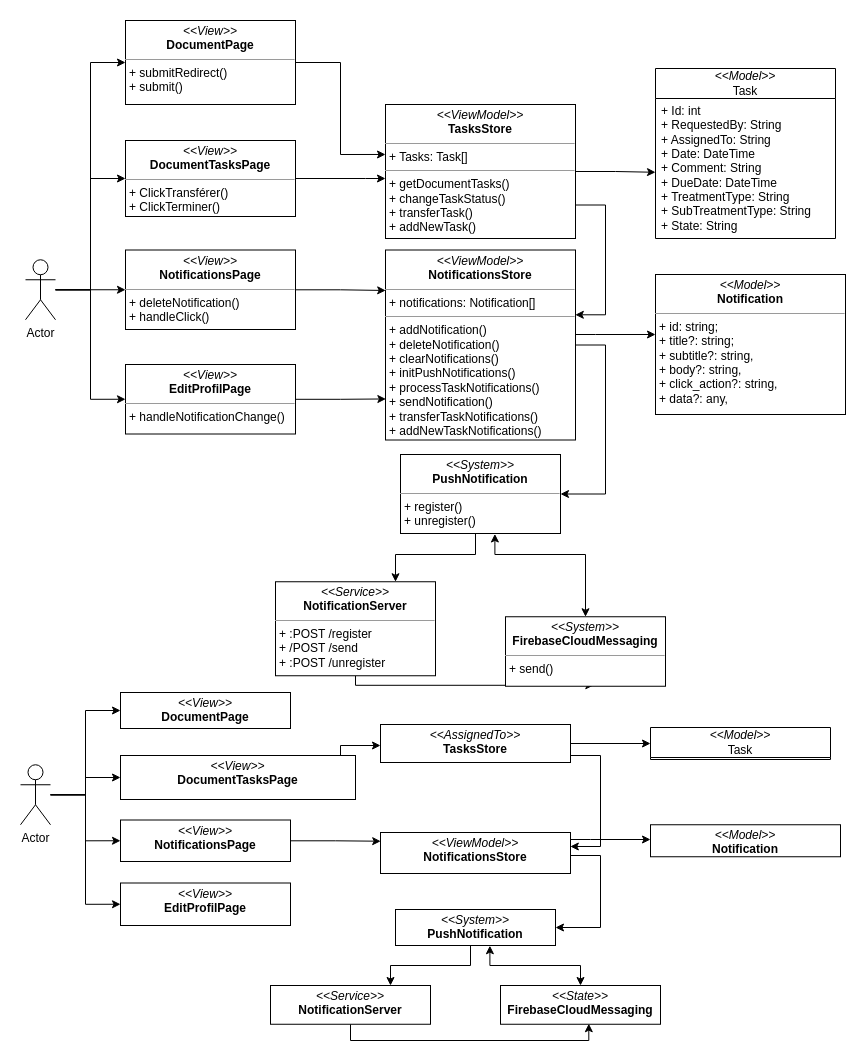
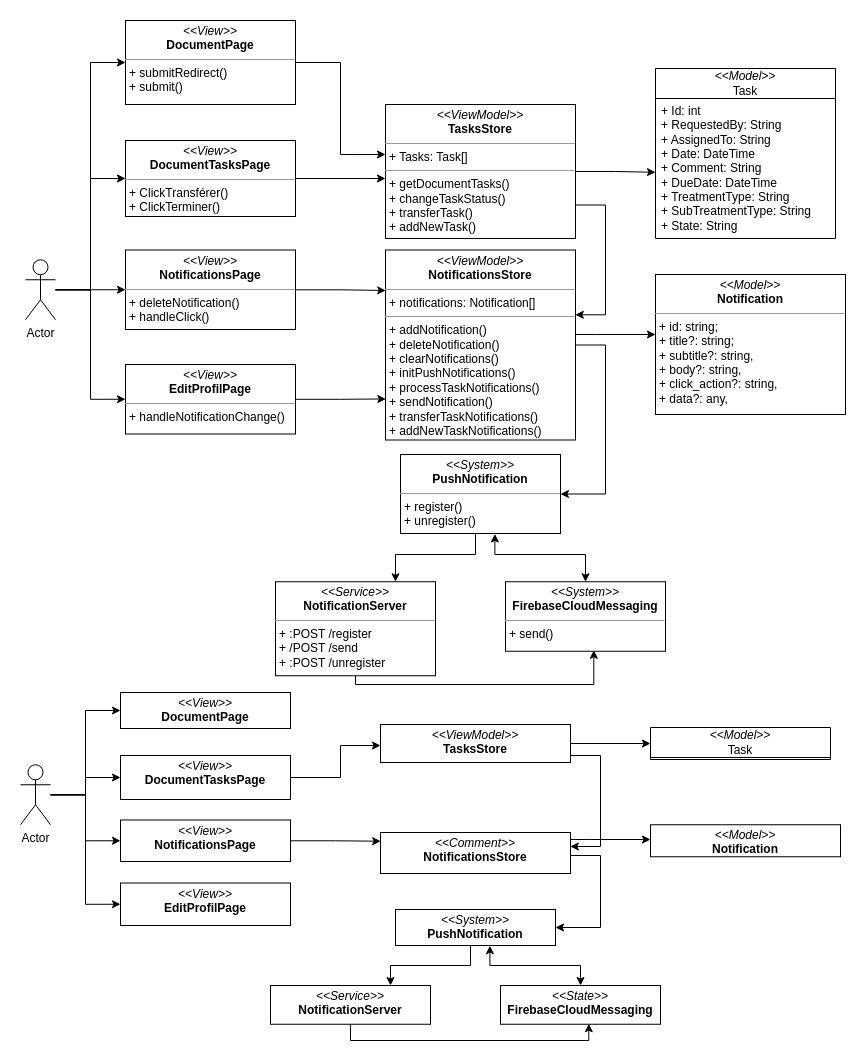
(586, 652) -> (586, 617)
(426, 739) -> (421, 739)
(238, 778) -> (206, 778)
(436, 847) -> (436, 847)
